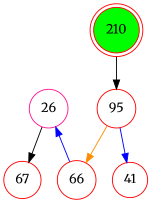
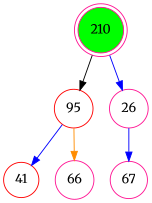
(116, 30) -> (101, 30)
(37, 140) -> (129, 140)
(64, 149) -> (114, 68)
(22, 180) -> (129, 180)
(77, 180) -> (75, 180)
